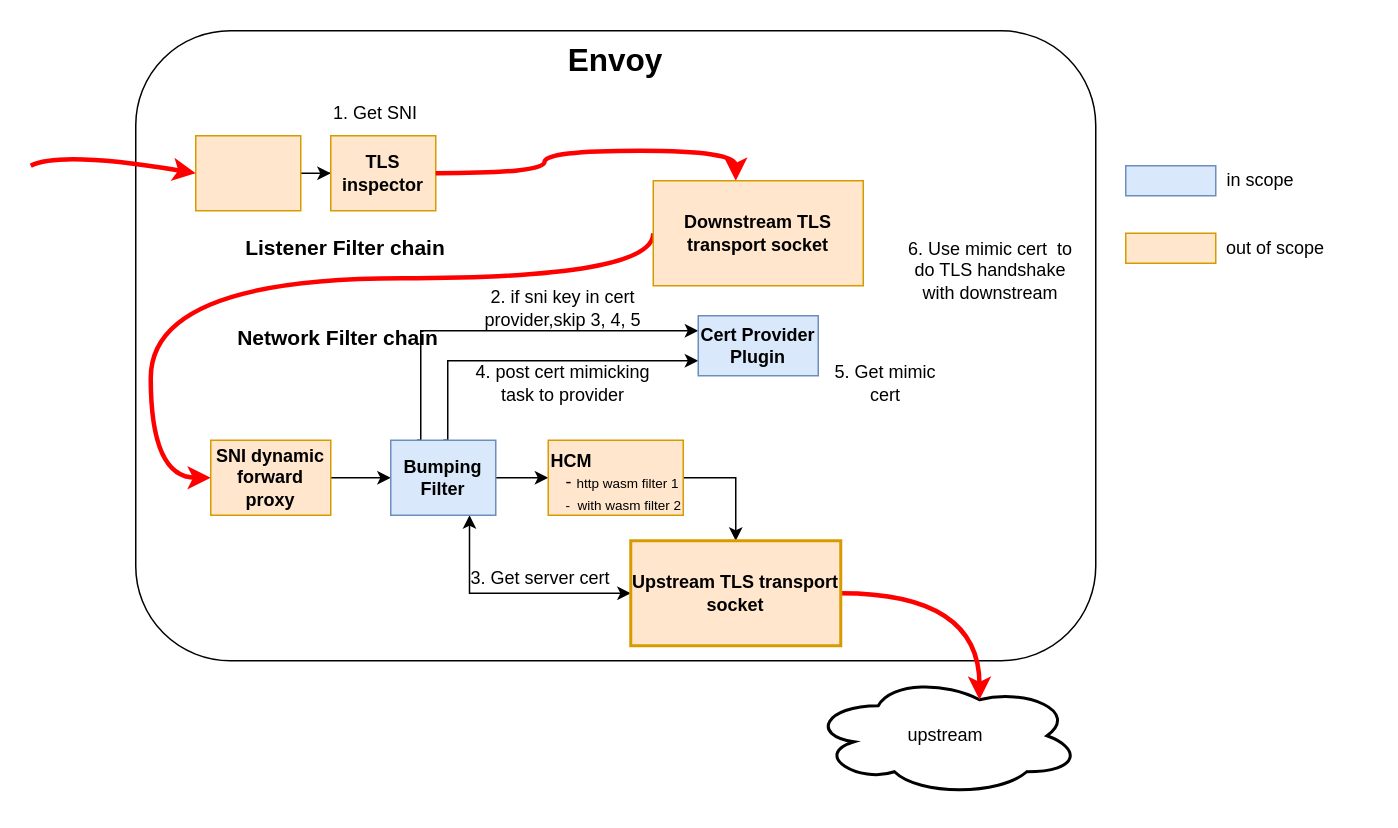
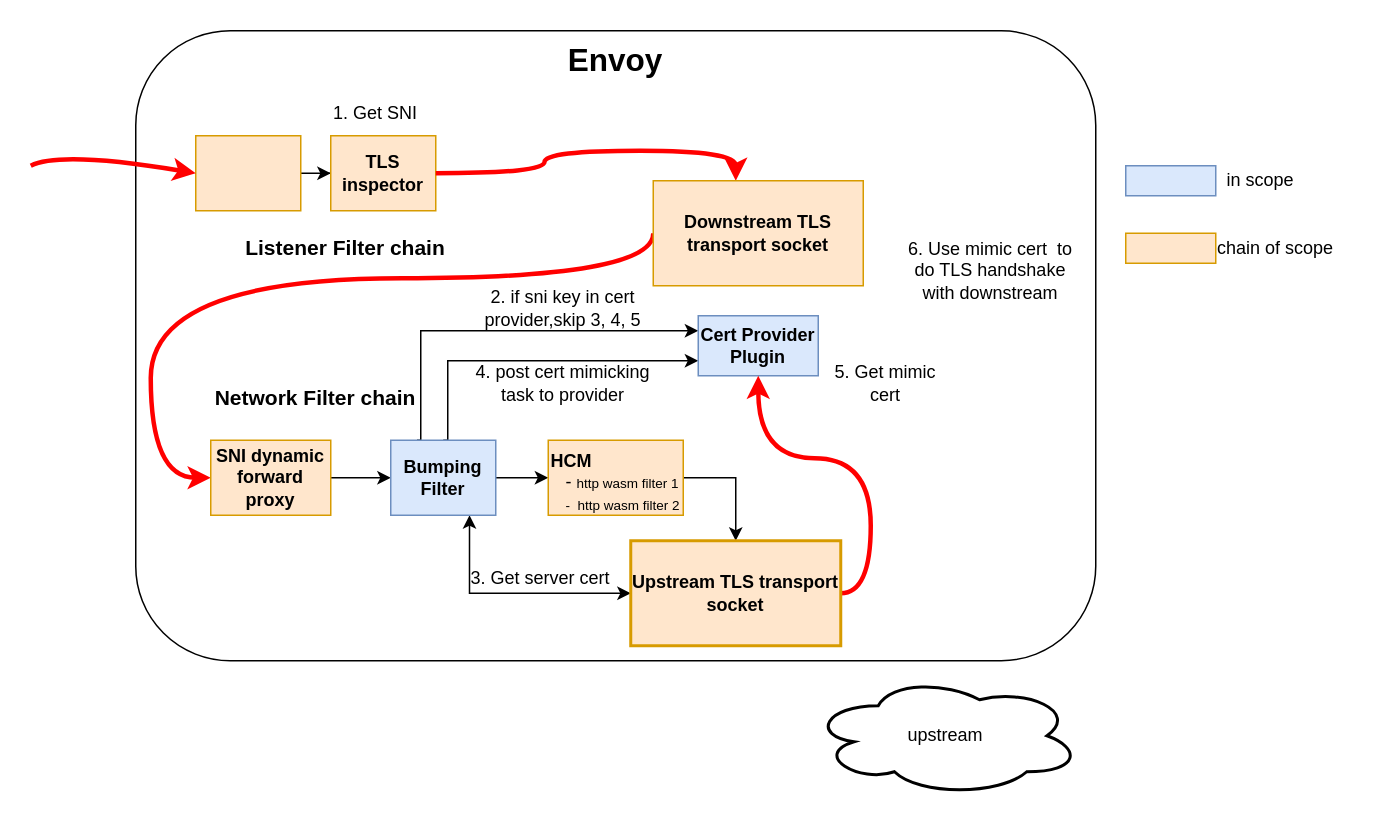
(1276, 248) -> (1276, 248)
(338, 338) -> (316, 398)
(617, 505) -> (617, 505)
(933, 610) -> (851, 470)
